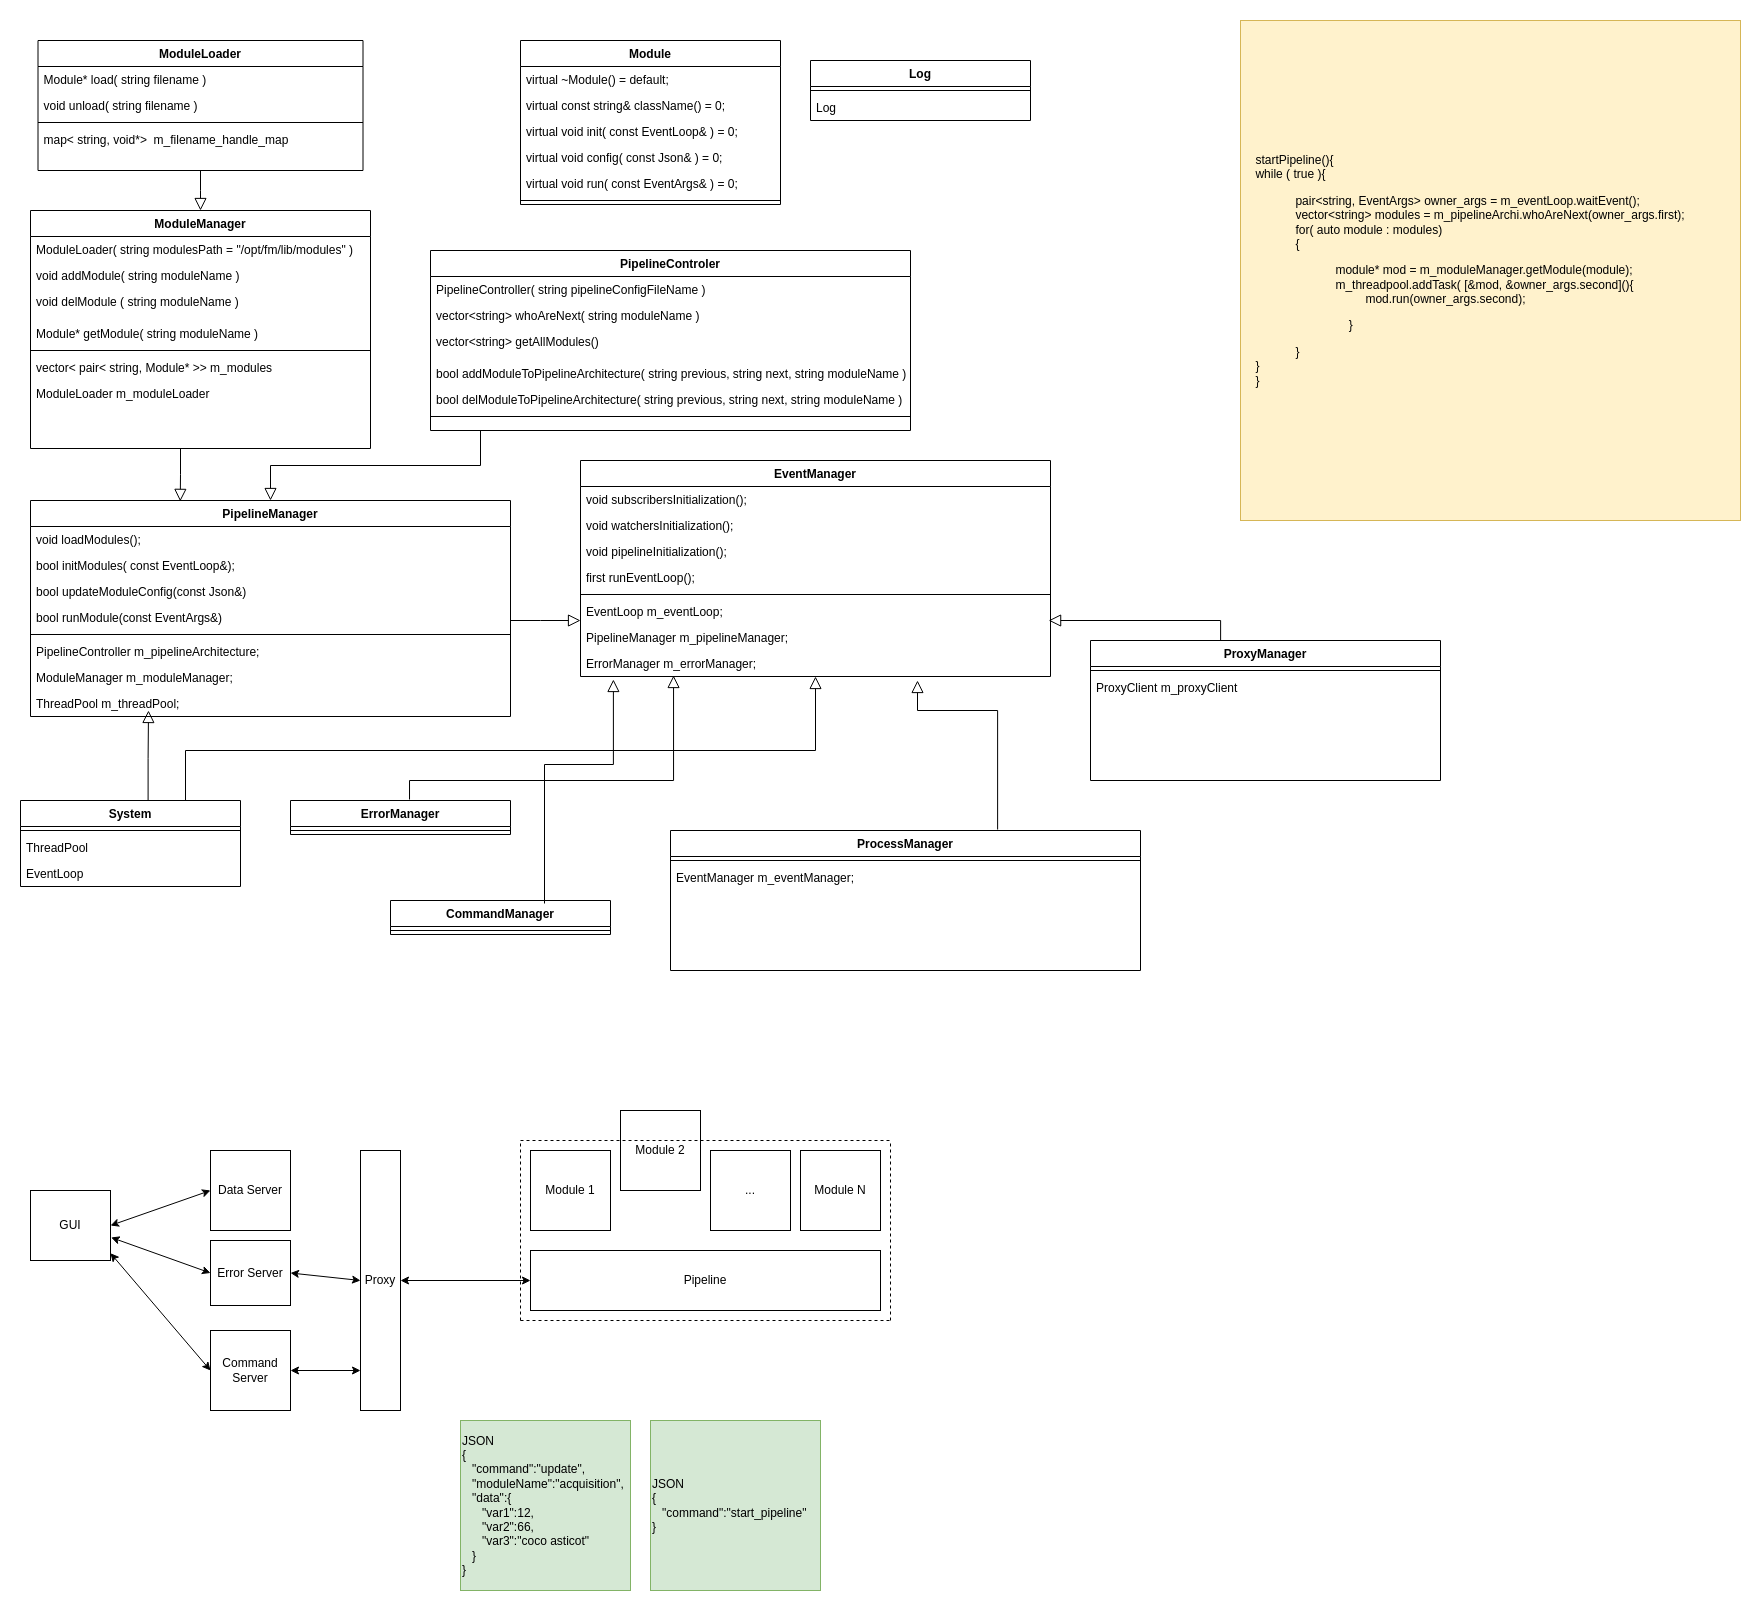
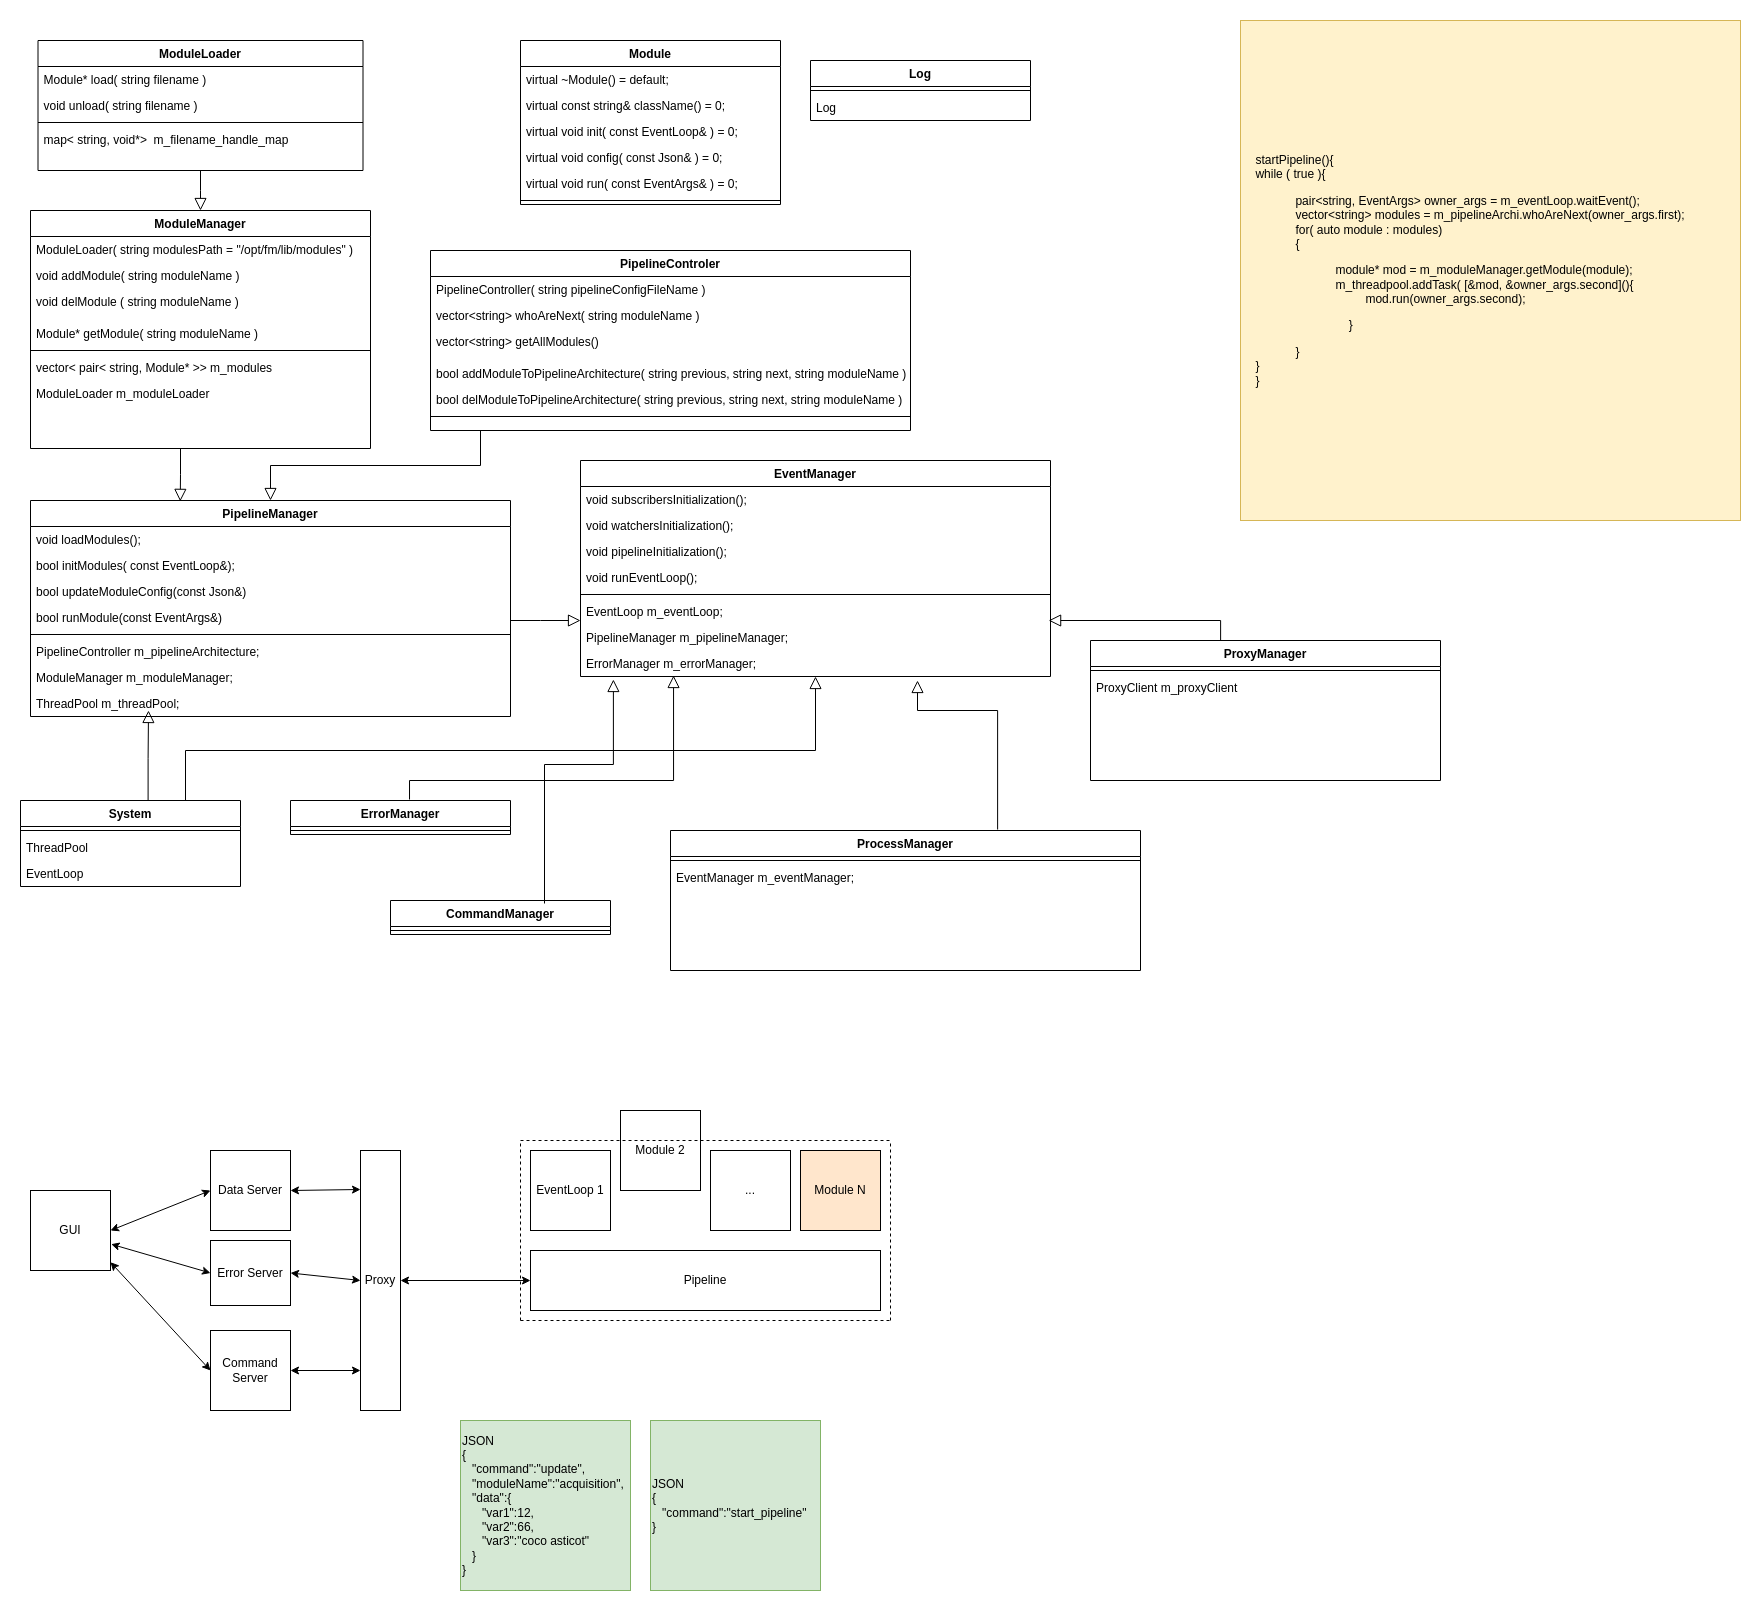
(652, 578) -> (649, 578)
none -> (325, 1190)
(571, 1191) -> (571, 1191)
(841, 1191) -> (841, 1191)
(71, 1226) -> (71, 1231)
